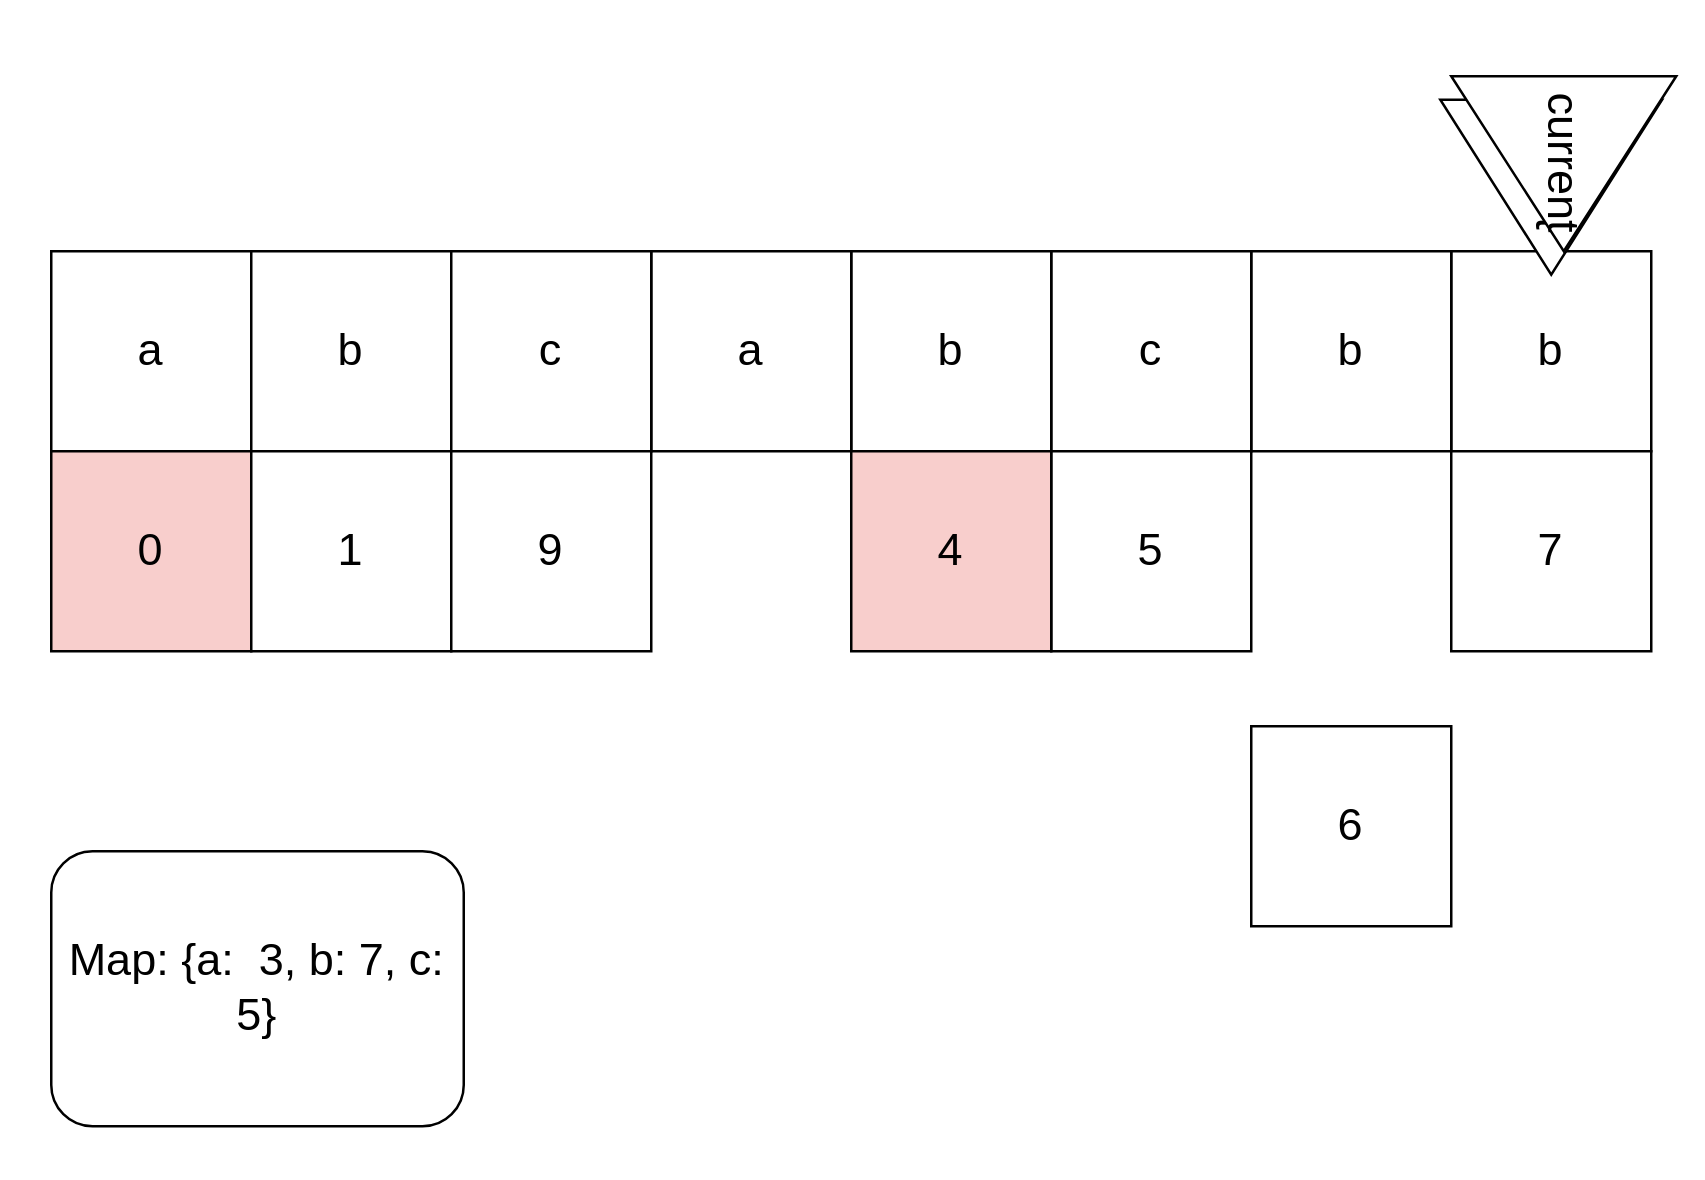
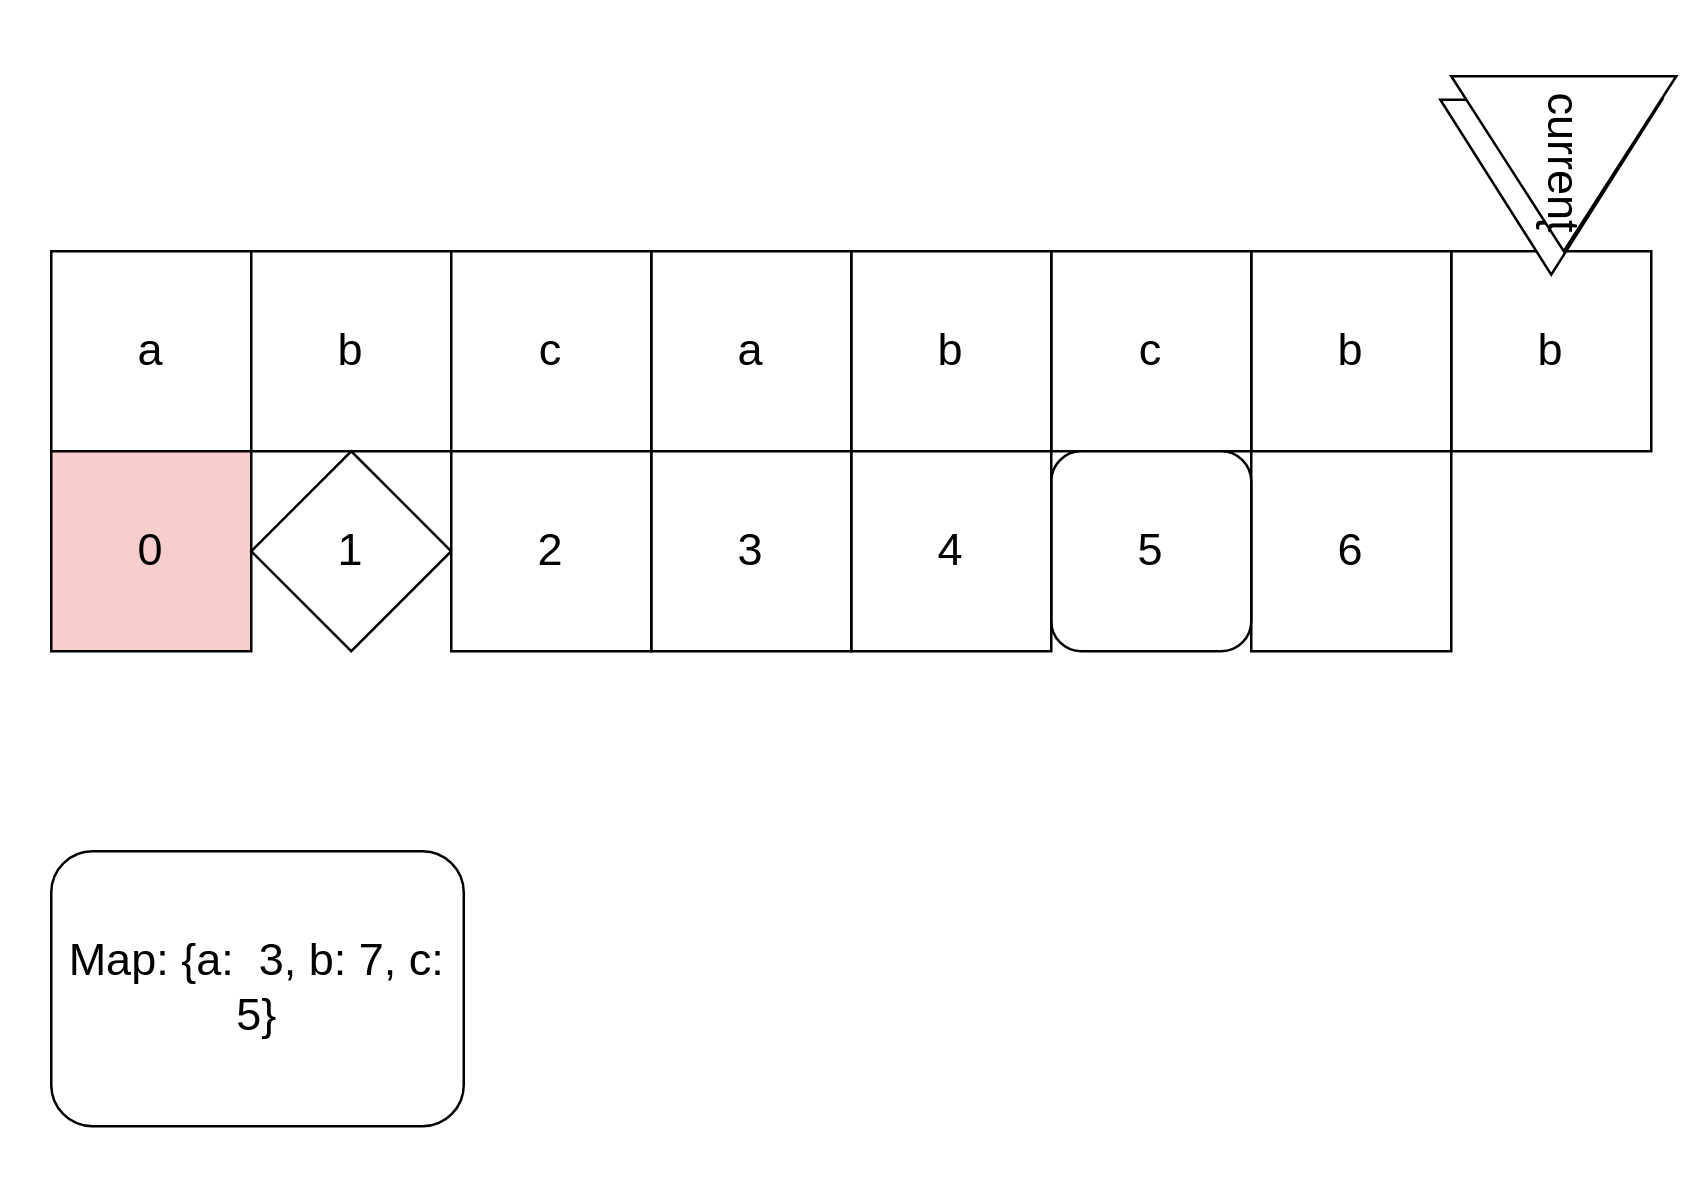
(351, 551) -> (351, 551)
(551, 551) -> (551, 551)
none -> (751, 551)
(951, 551) -> (951, 551)
(1151, 551) -> (1151, 551)
(1551, 551) -> none
(1351, 826) -> (1351, 551)
